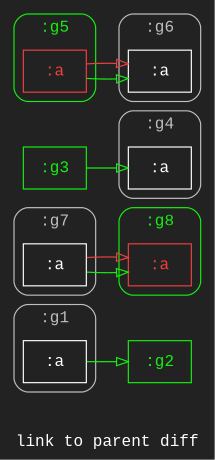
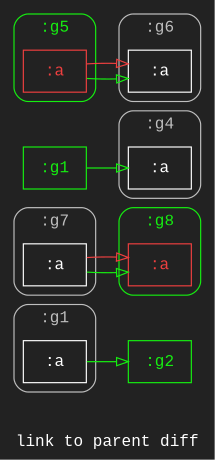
(55, 168) -> (55, 168)
